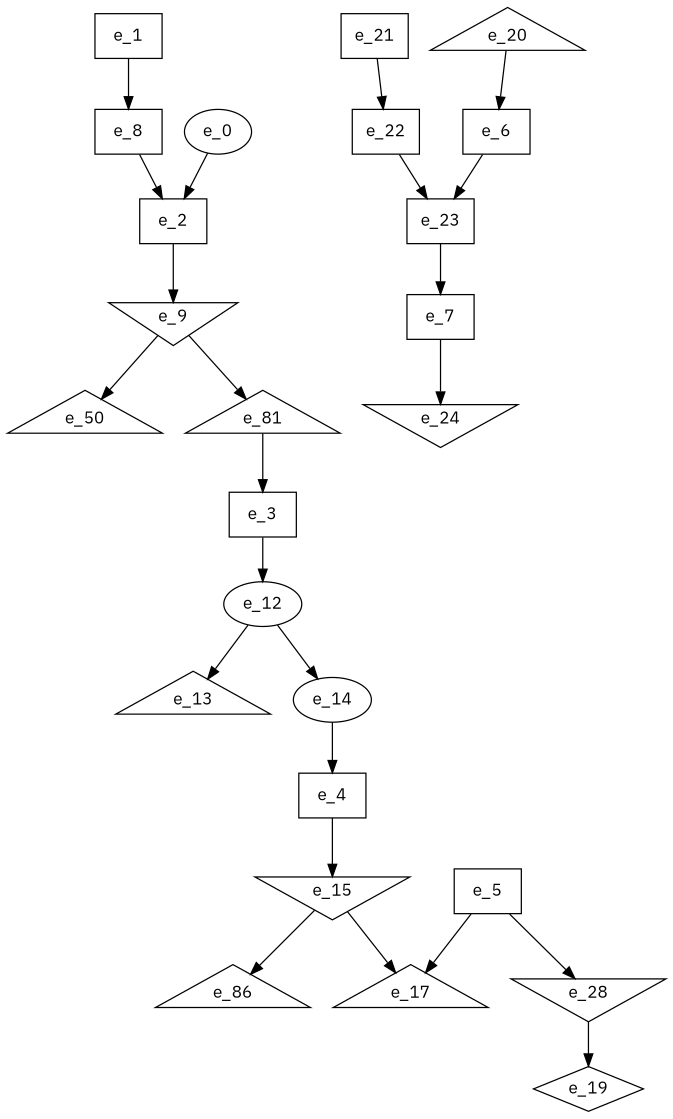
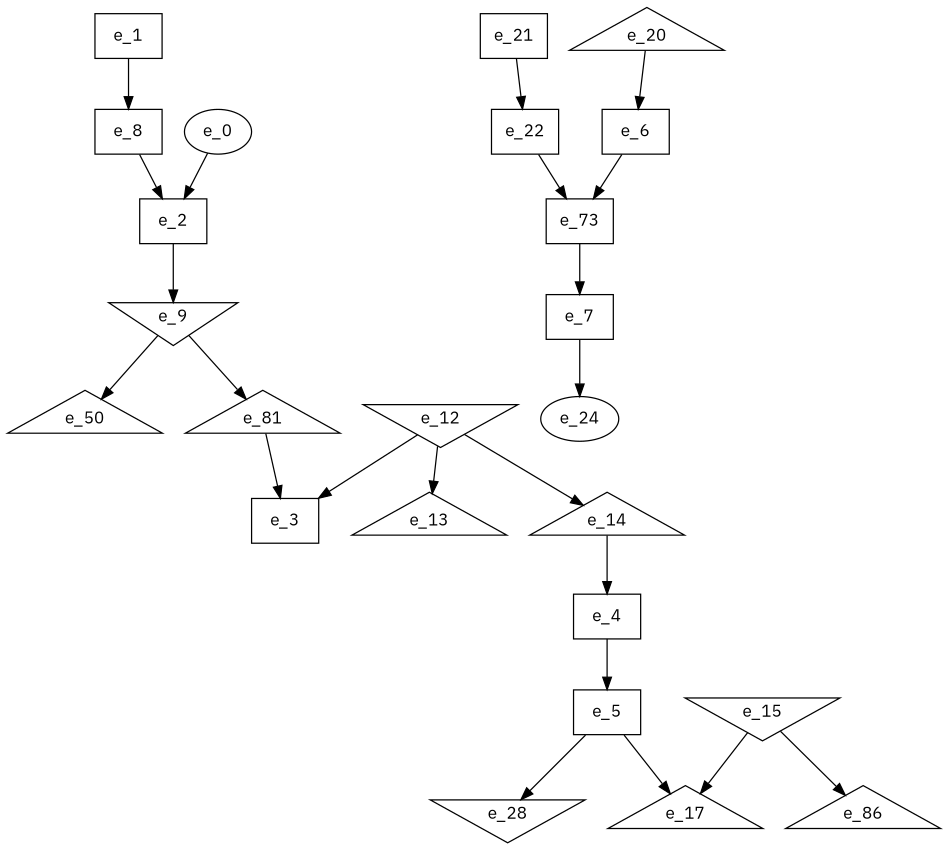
(441, 221) -> (580, 221)
(441, 419) -> (580, 419)
(263, 553) -> (373, 463)
(263, 604) -> (441, 419)
(332, 700) -> (607, 521)
(332, 841) -> (607, 658)
(588, 1089) -> none
